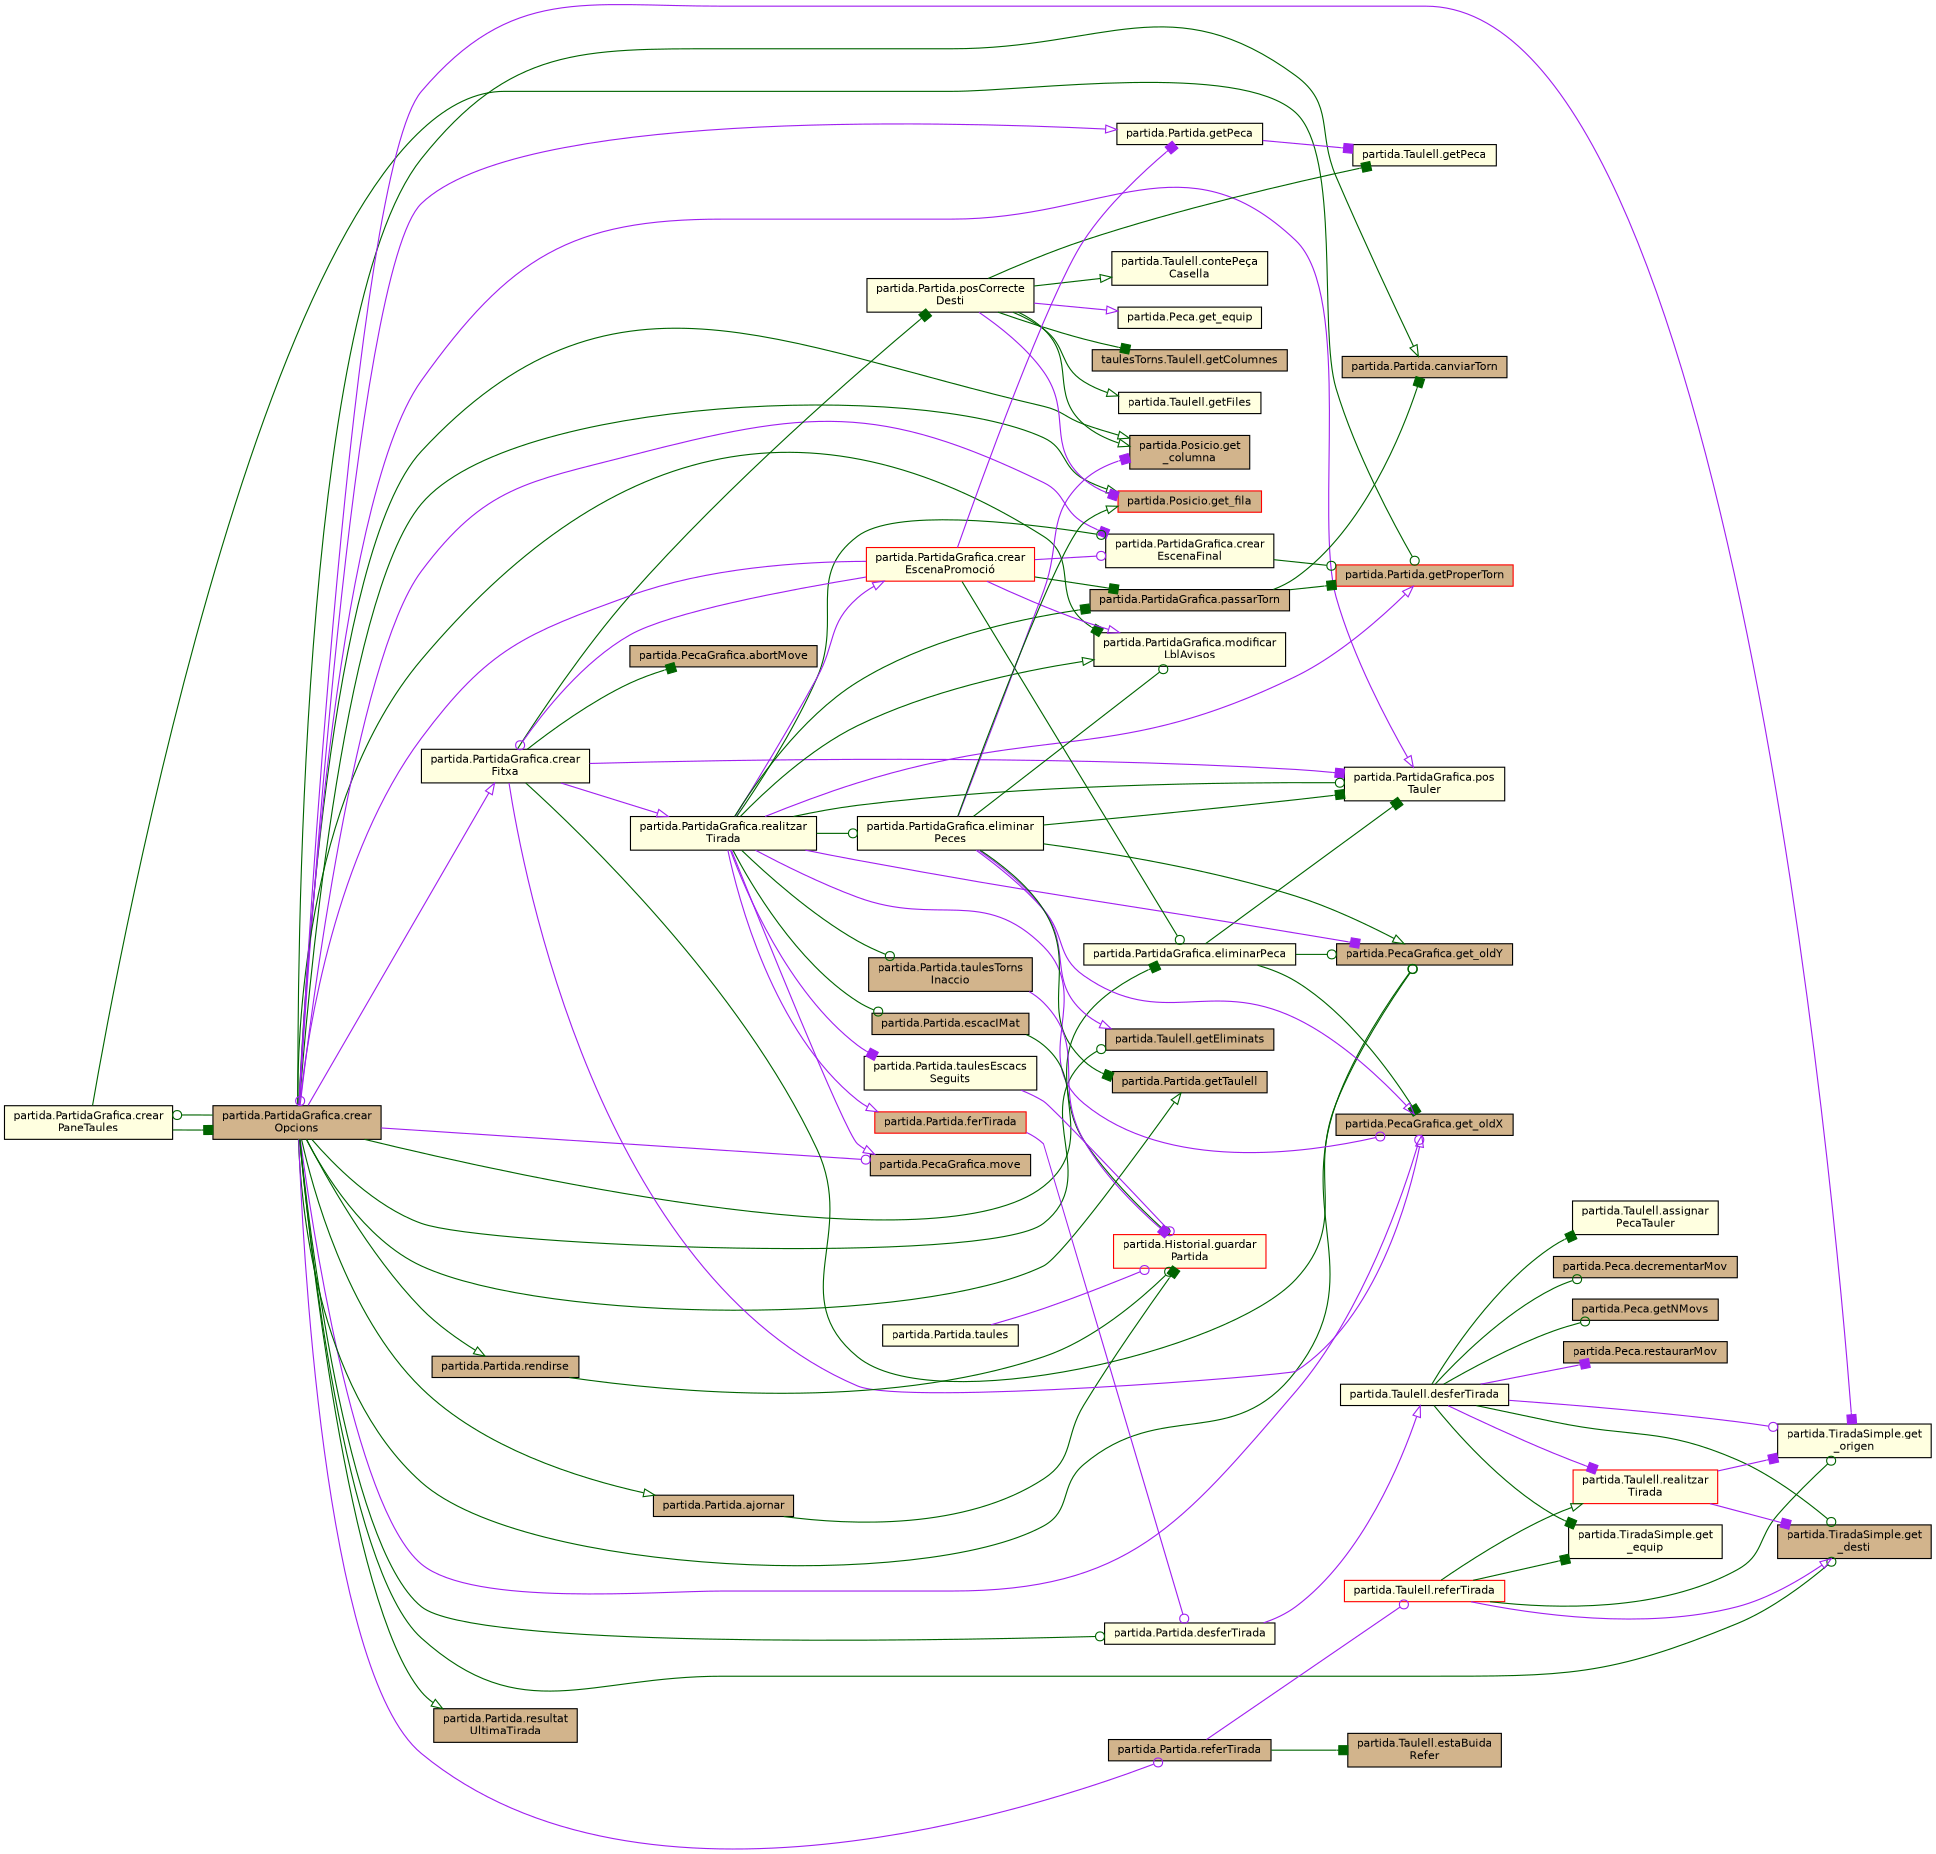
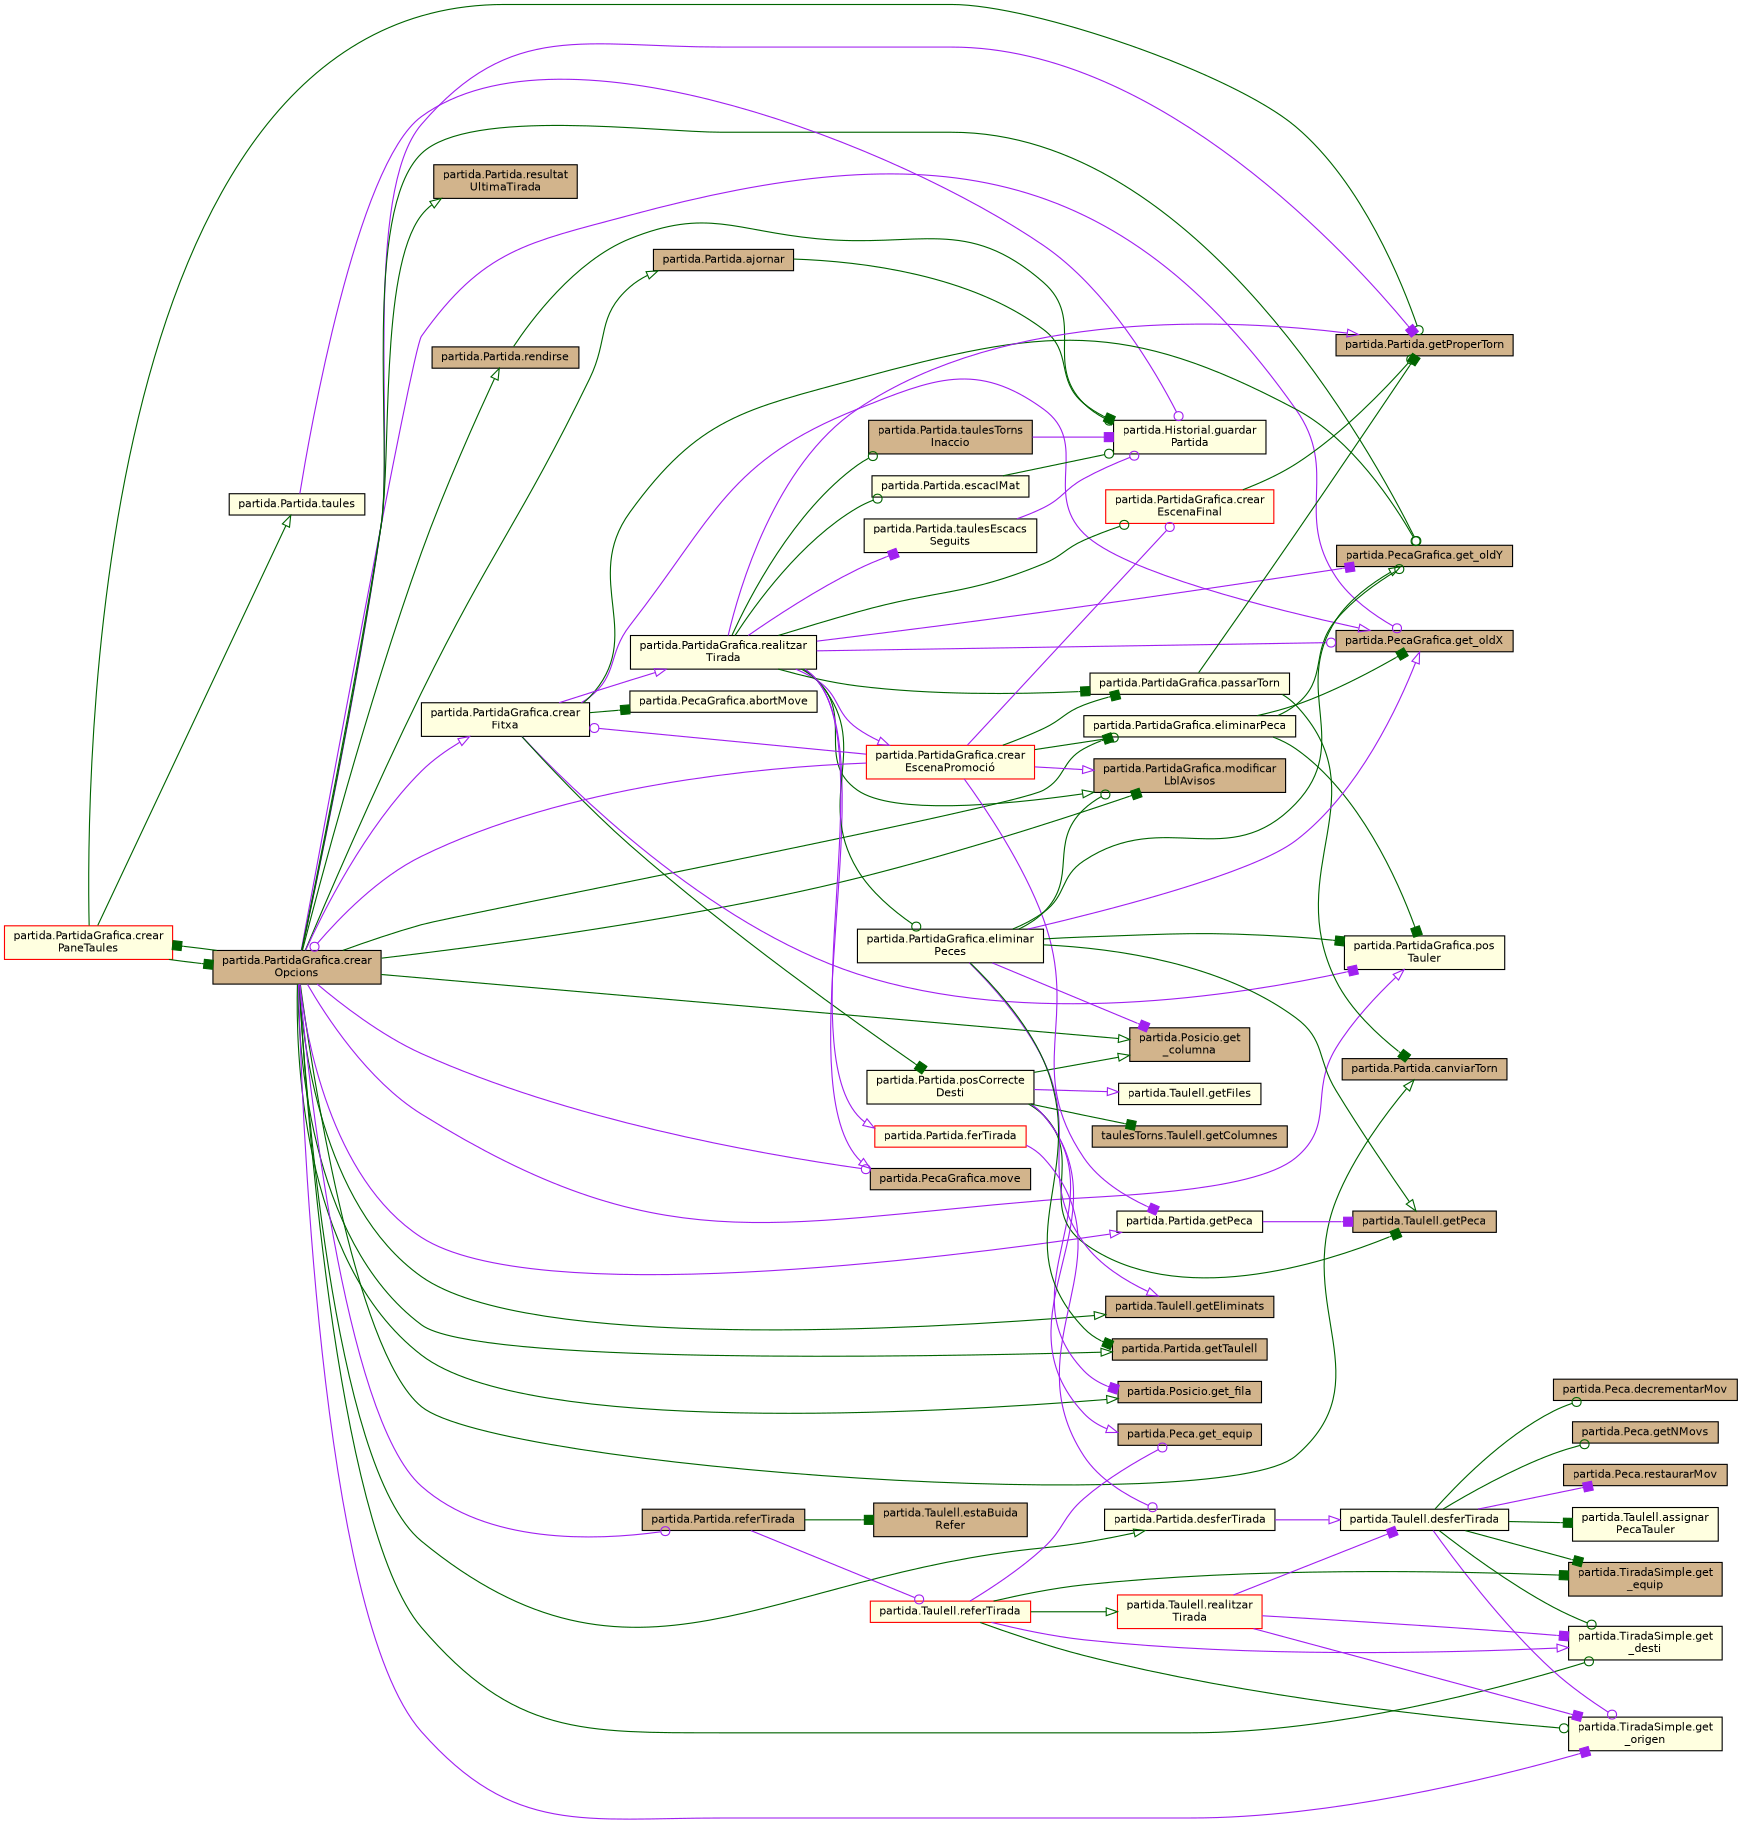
(1425, 155) -> (1425, 1222)
(1190, 268) -> none
(1190, 318) -> (1190, 1435)
(1070, 369) -> (1071, 1091)
(1190, 502) -> (1190, 1392)
(491, 503) -> (530, 52)
(1190, 551) -> (1190, 507)
(1425, 576) -> (1425, 345)
(1190, 600) -> (1190, 684)
(1190, 650) -> (1190, 776)
(1020, 654) -> (1276, 1005)
(723, 656) -> (723, 702)
none -> (192, 725)
(1064, 788) -> none
(950, 1024) -> (950, 486)
(197, 1115) -> (200, 948)
(89, 1123) -> (89, 943)
(950, 1123) -> (950, 1136)
(760, 1248) -> (591, 1321)
(1190, 1251) -> (1190, 437)
(1516, 1437) -> (1310, 1565)
none -> (1063, 1524)
(1645, 1542) -> (1645, 1579)
(1854, 1542) -> (1645, 1643)
(513, 1628) -> (490, 1587)
